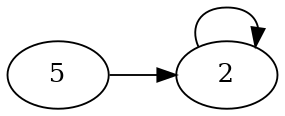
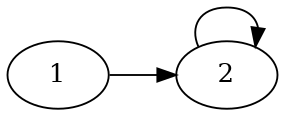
(58, 75) -> (58, 75)
